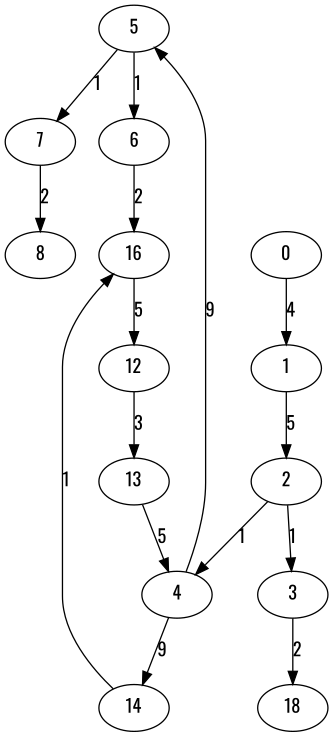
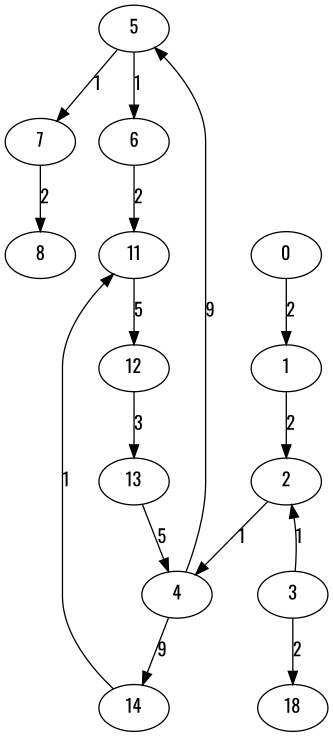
(134, 255) -> (134, 255)
(291, 312) -> (291, 312)
(291, 425) -> (291, 425)
(289, 532) -> (296, 545)
